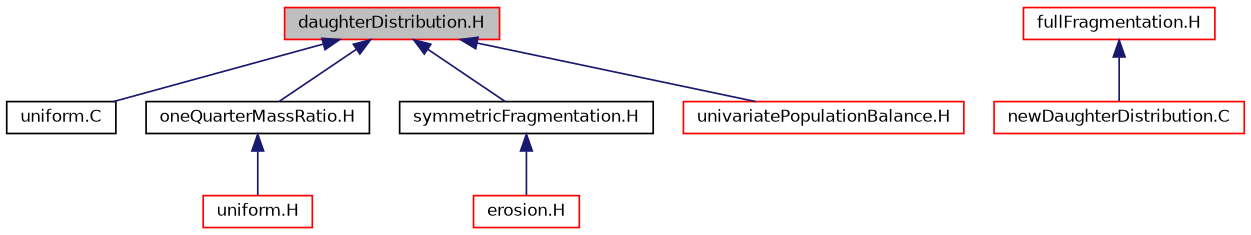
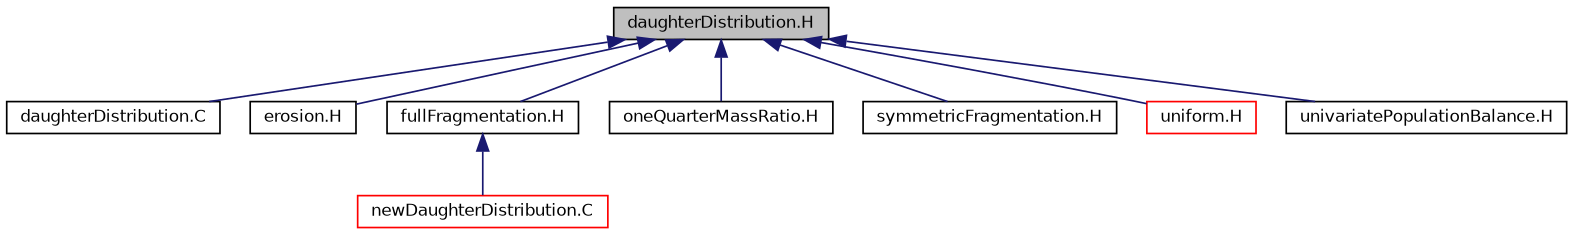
(392, 24) -> (721, 24)
(1119, 24) -> (483, 118)
none -> (594, 74)
(61, 118) -> (113, 118)
(824, 118) -> (1426, 118)
(258, 173) -> (984, 72)
(526, 173) -> (497, 74)
(526, 212) -> (303, 118)
